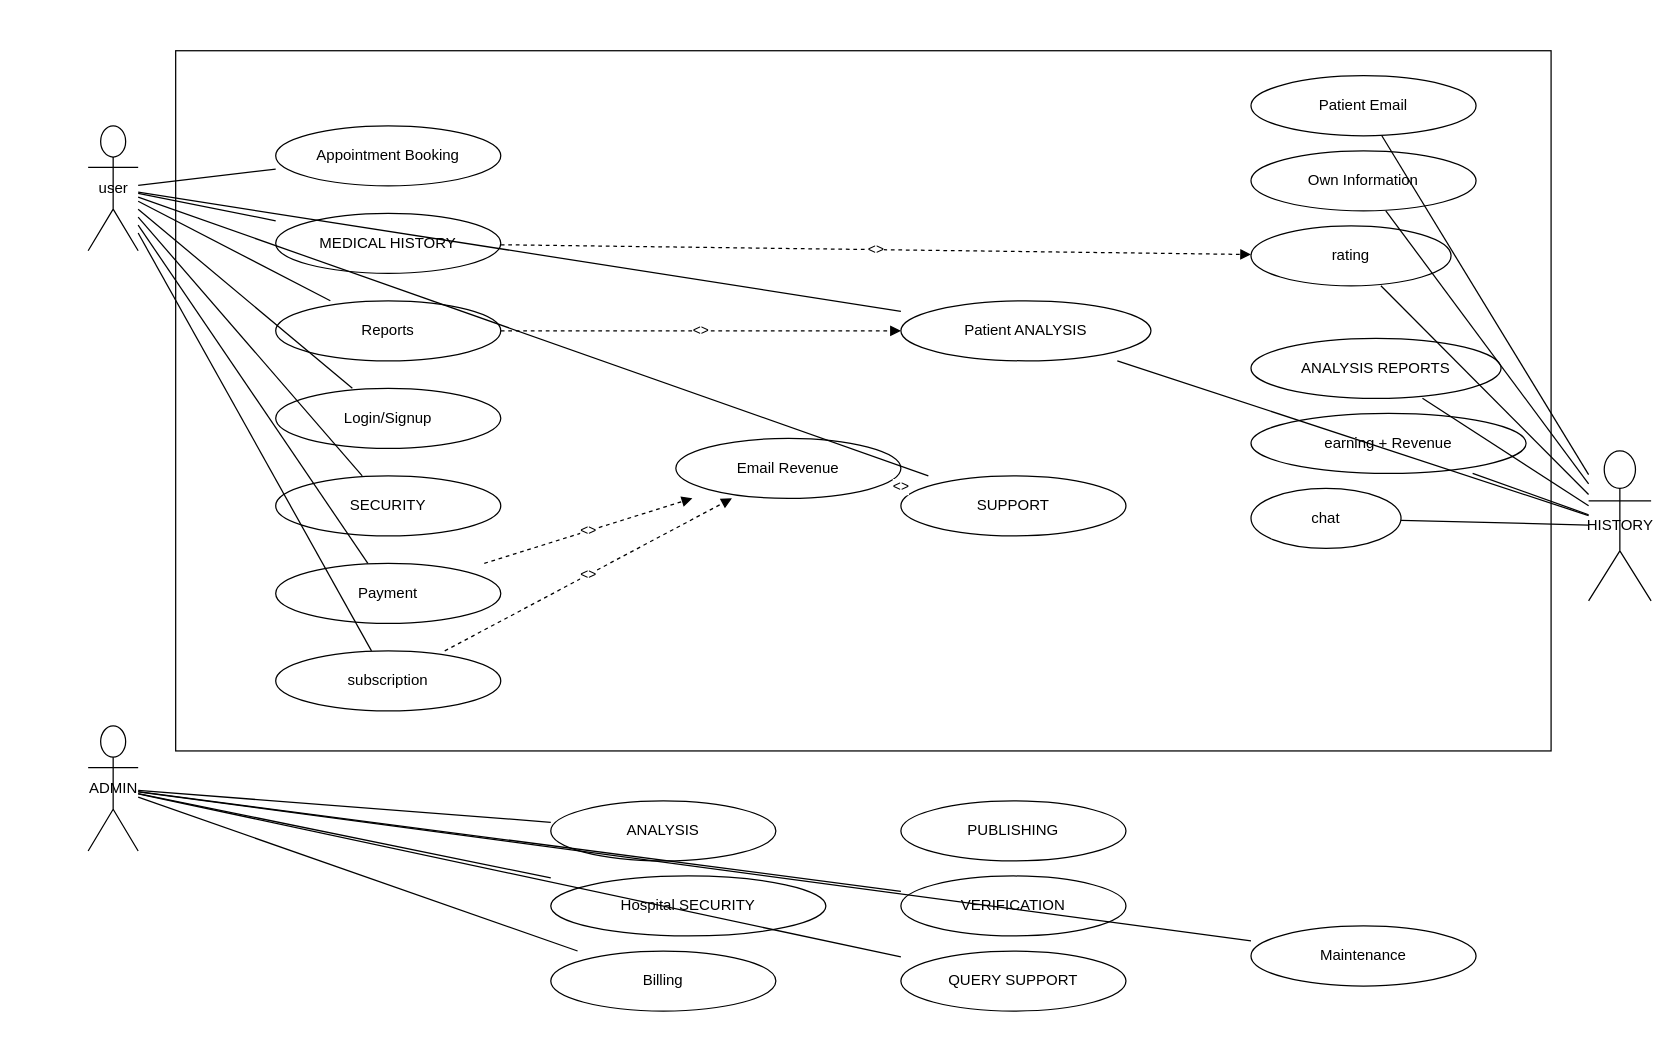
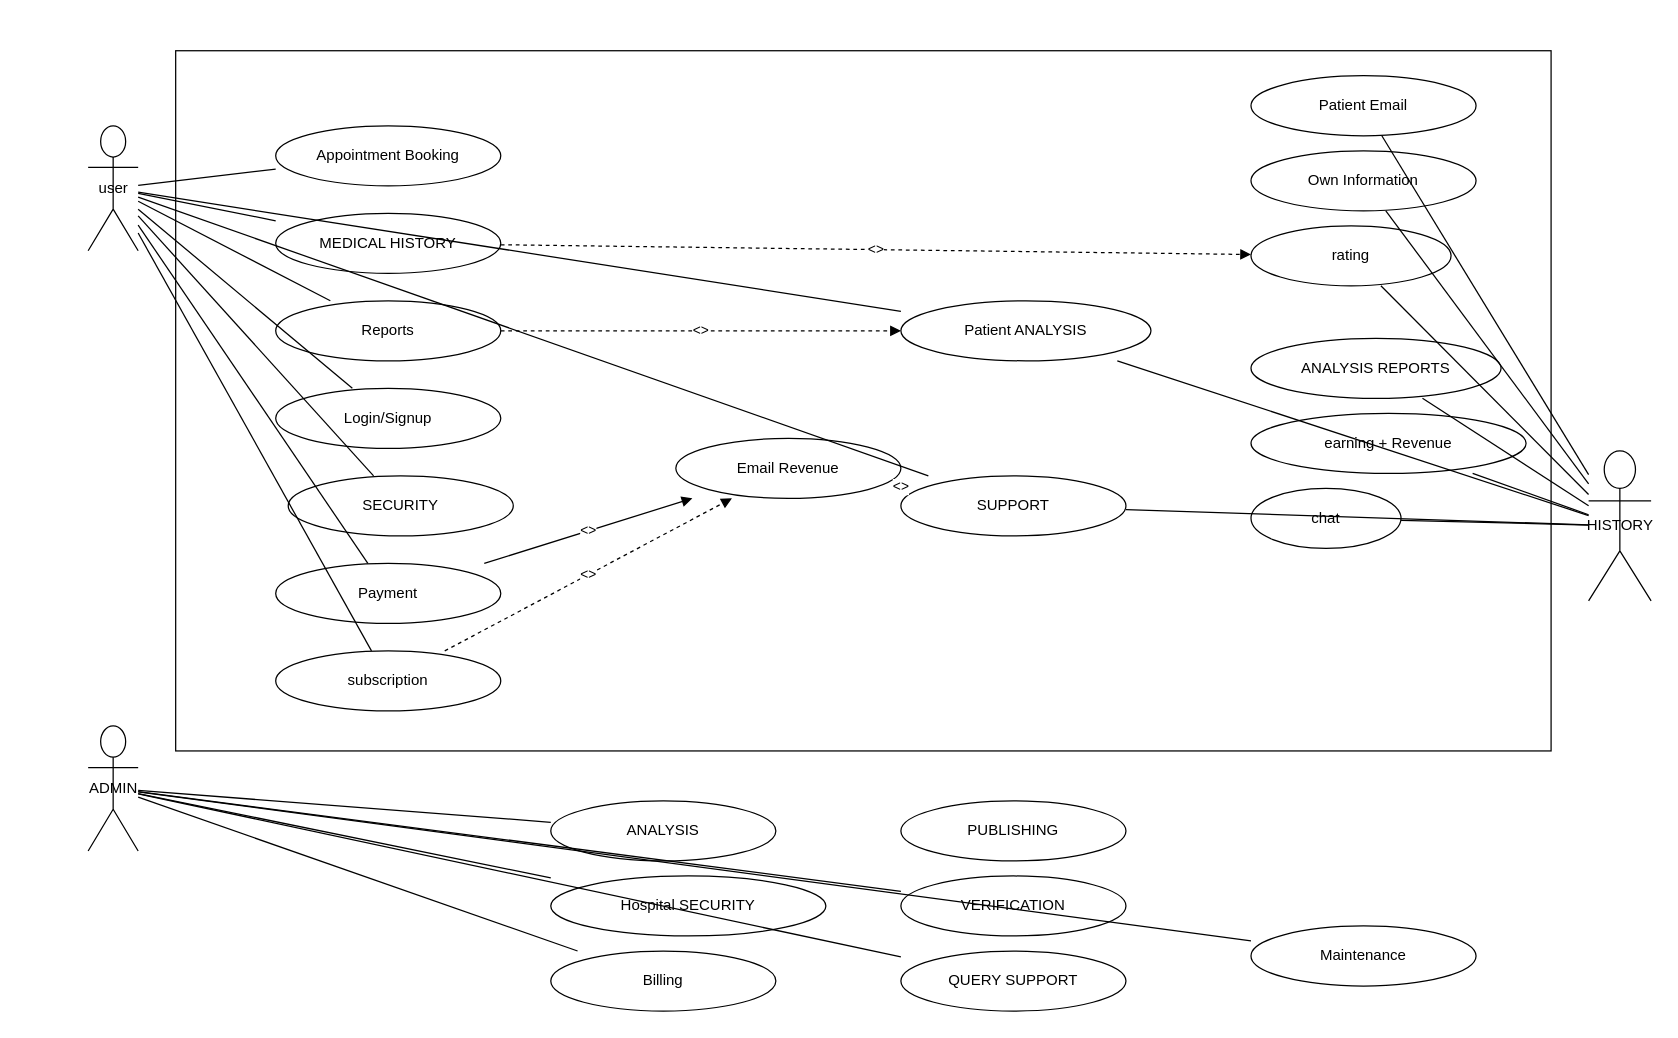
(388, 506) -> (401, 506)
none -> (1265, 514)
(532, 548) -> (532, 548)
